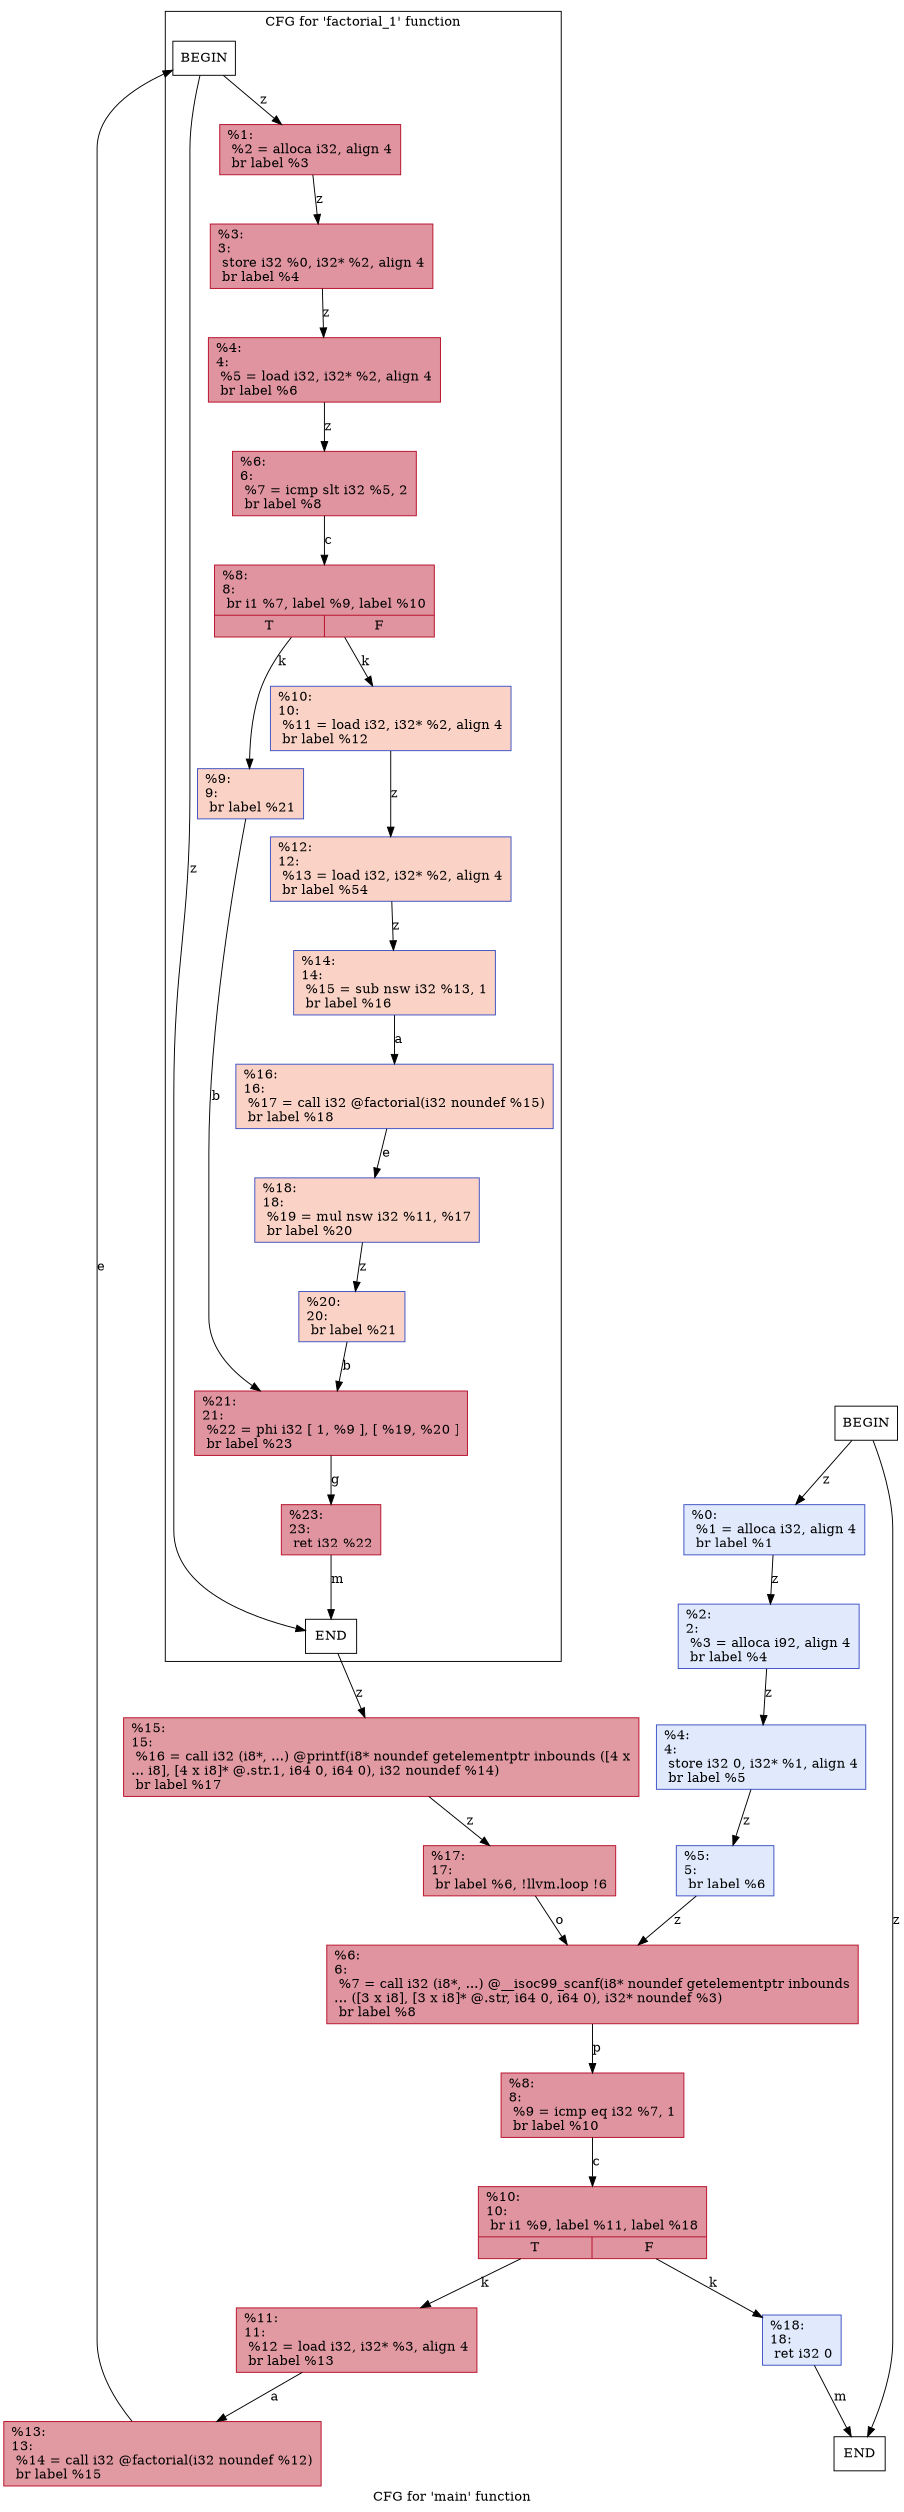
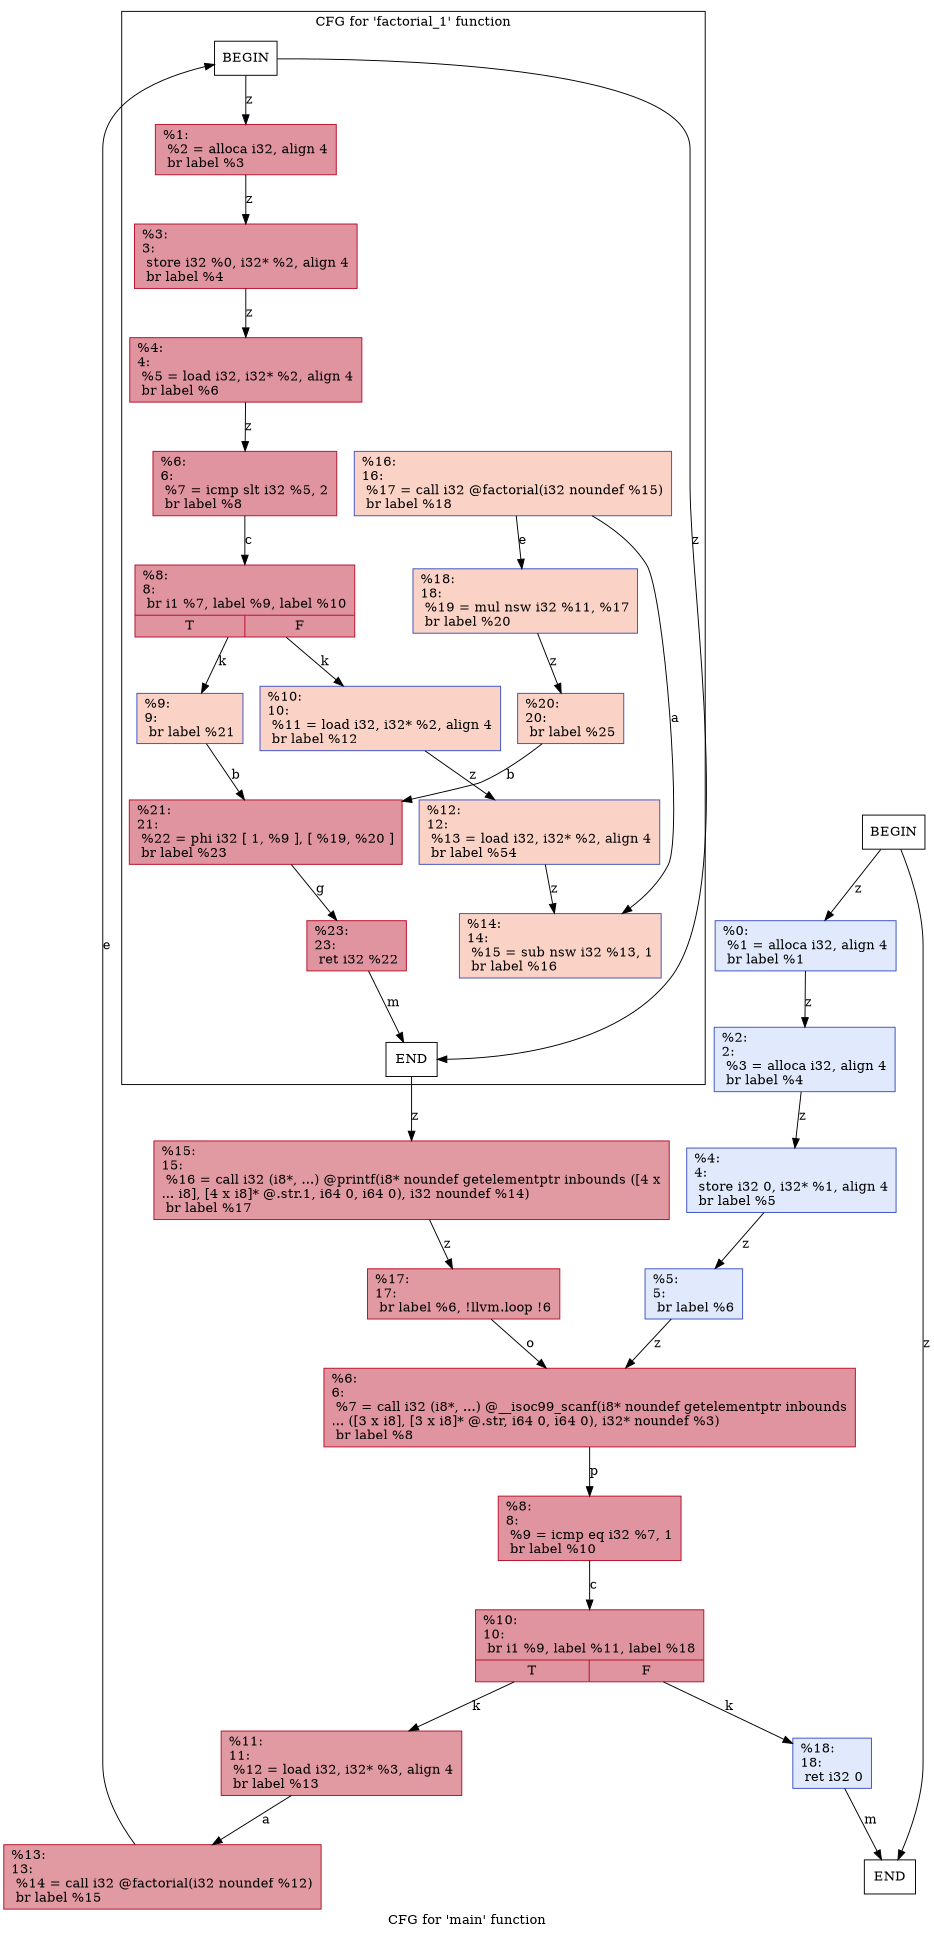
(395, 1035) -> (669, 706)
(352, 1330) -> (571, 732)
(769, 1643) -> (805, 1066)
